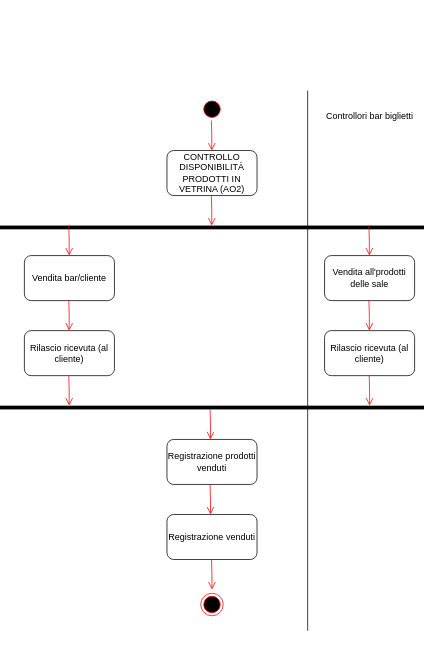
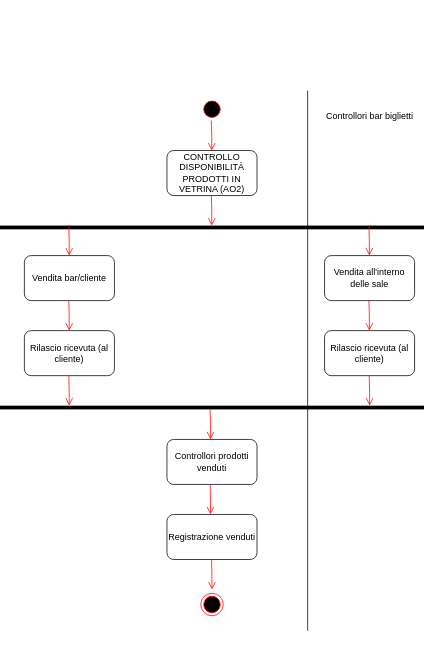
(369, 278) -> (369, 278)
(212, 462) -> (212, 462)
